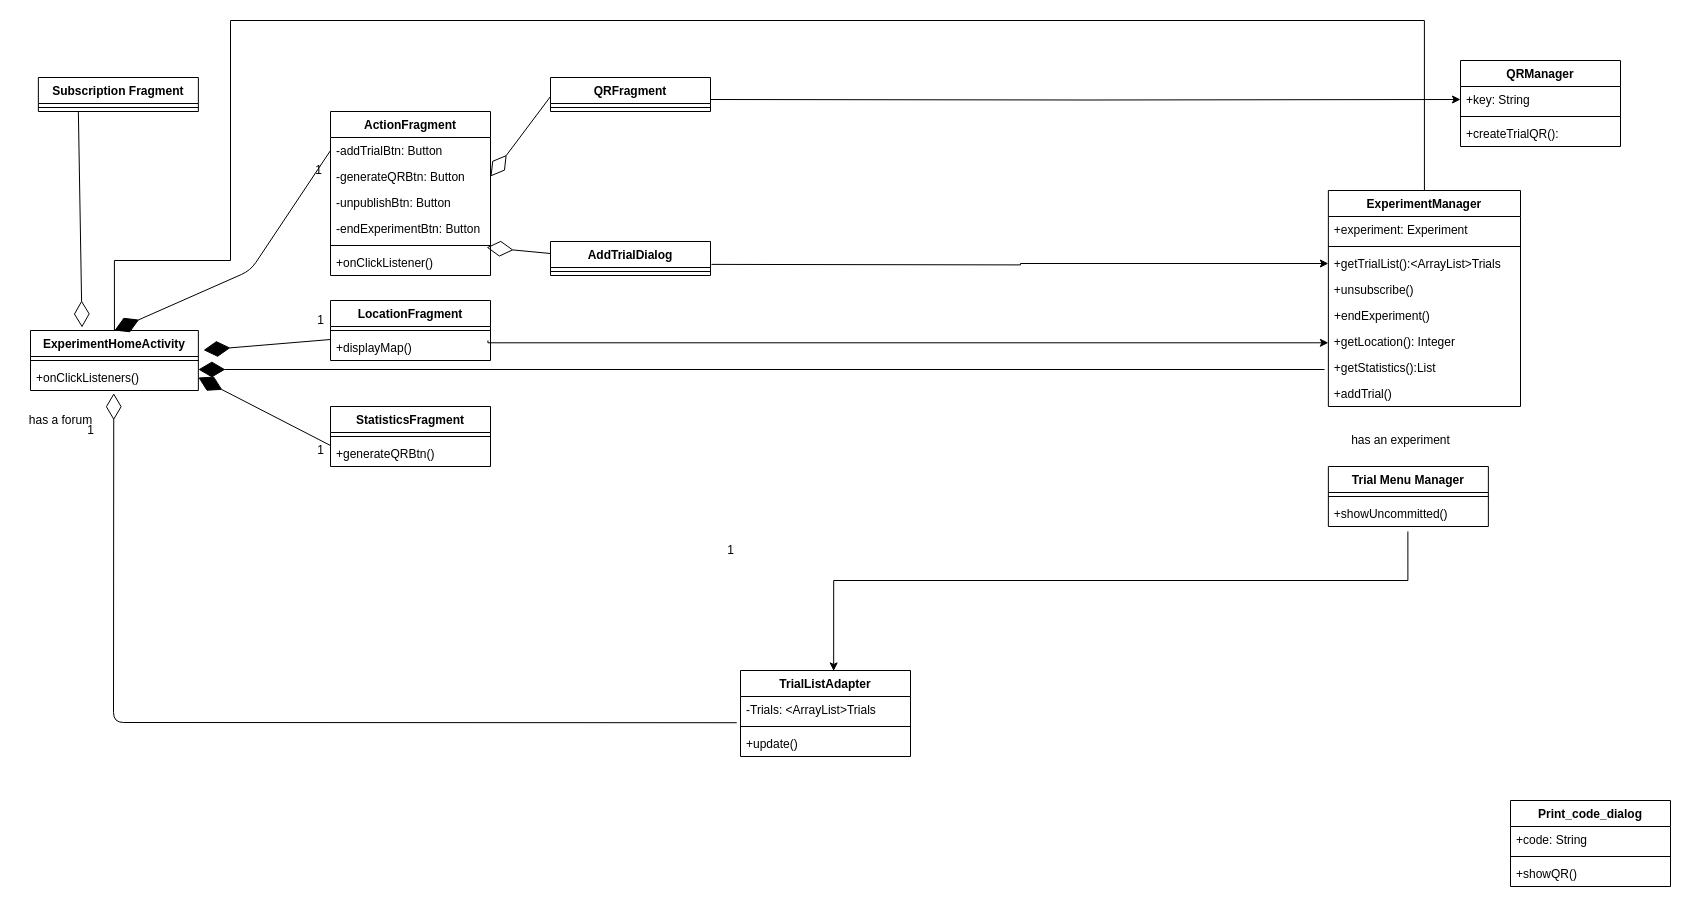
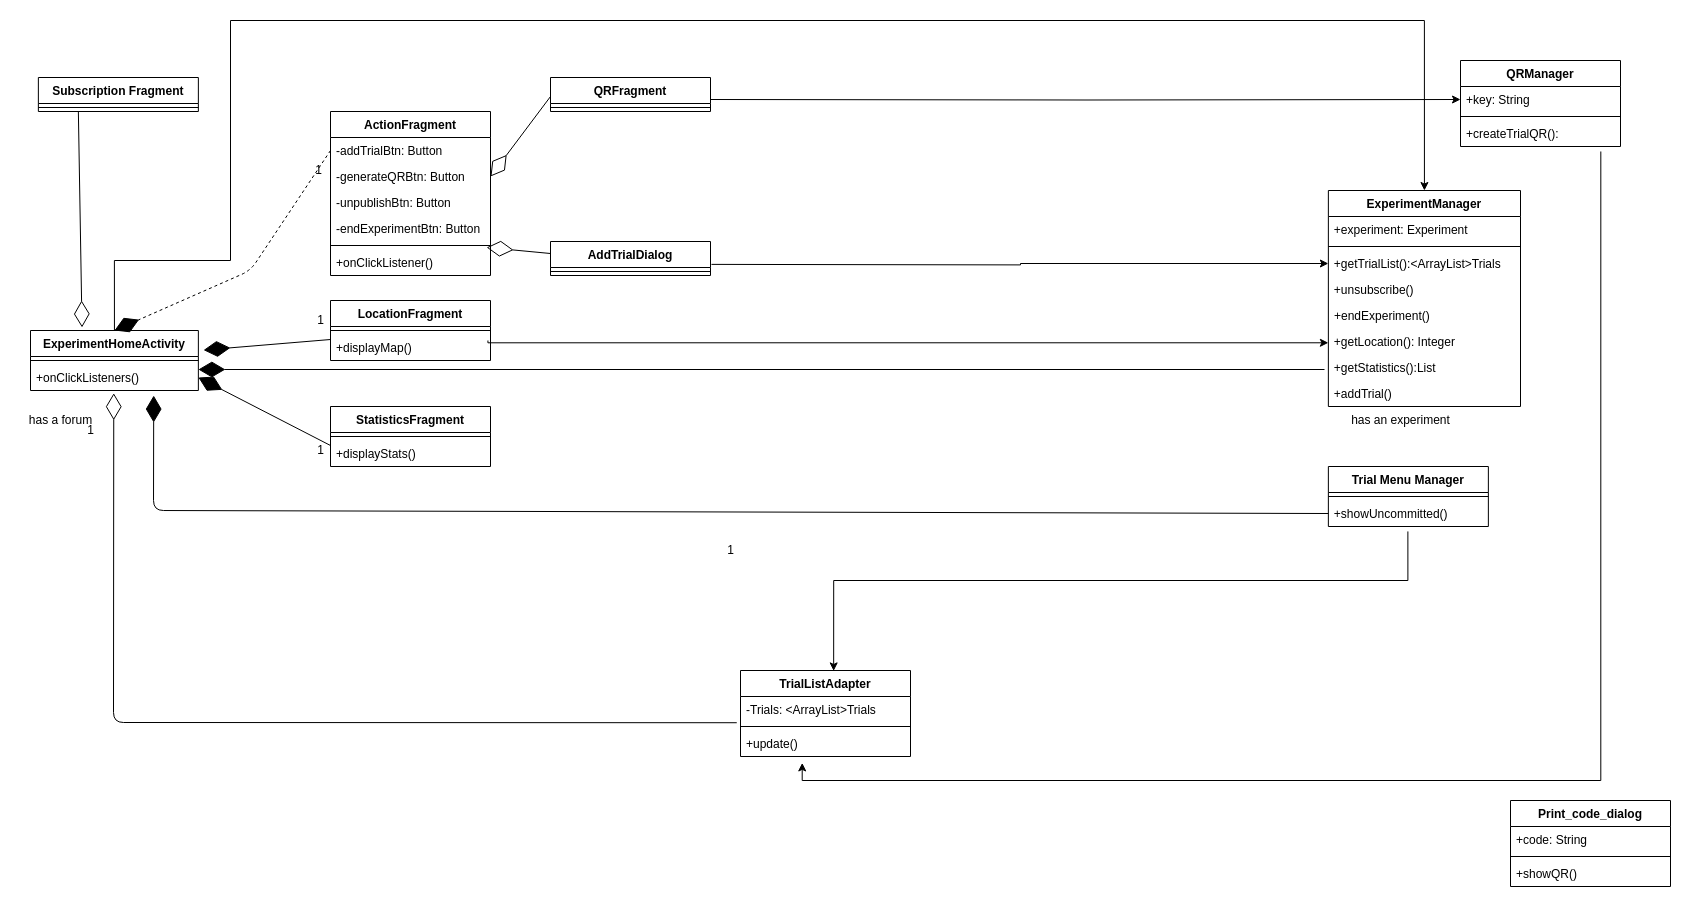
(1424, 185) -> (1424, 182)
(259, 258) -> (259, 258)
(1401, 441) -> (1401, 421)
(390, 454) -> (383, 454)
none -> (701, 512)
none -> (1511, 781)
